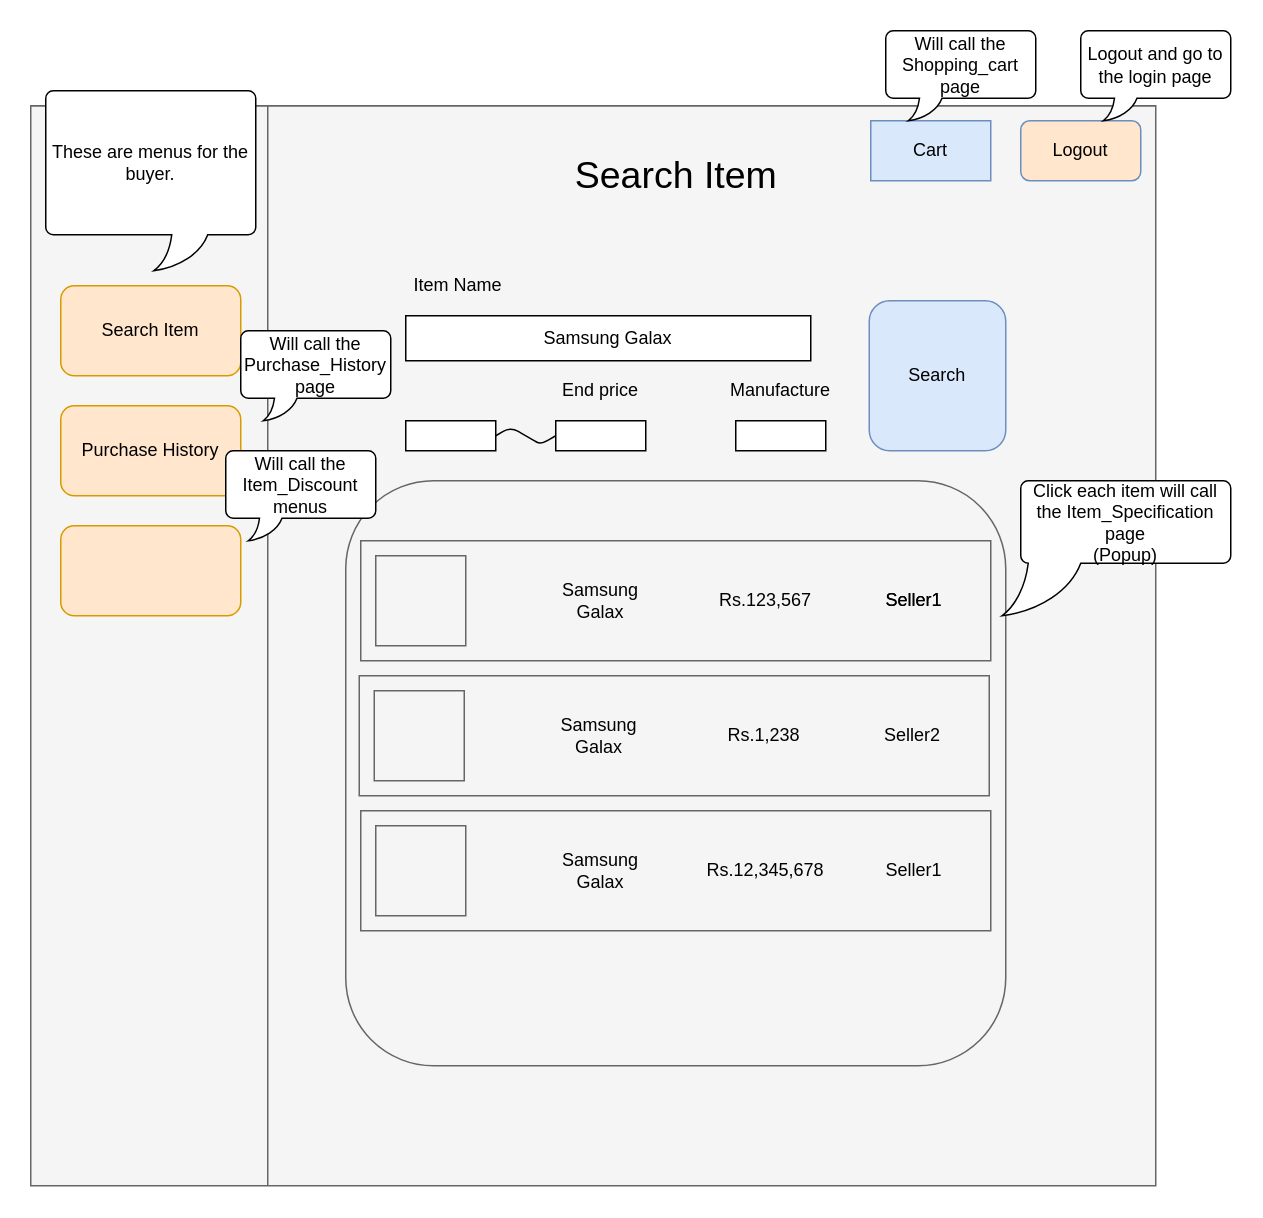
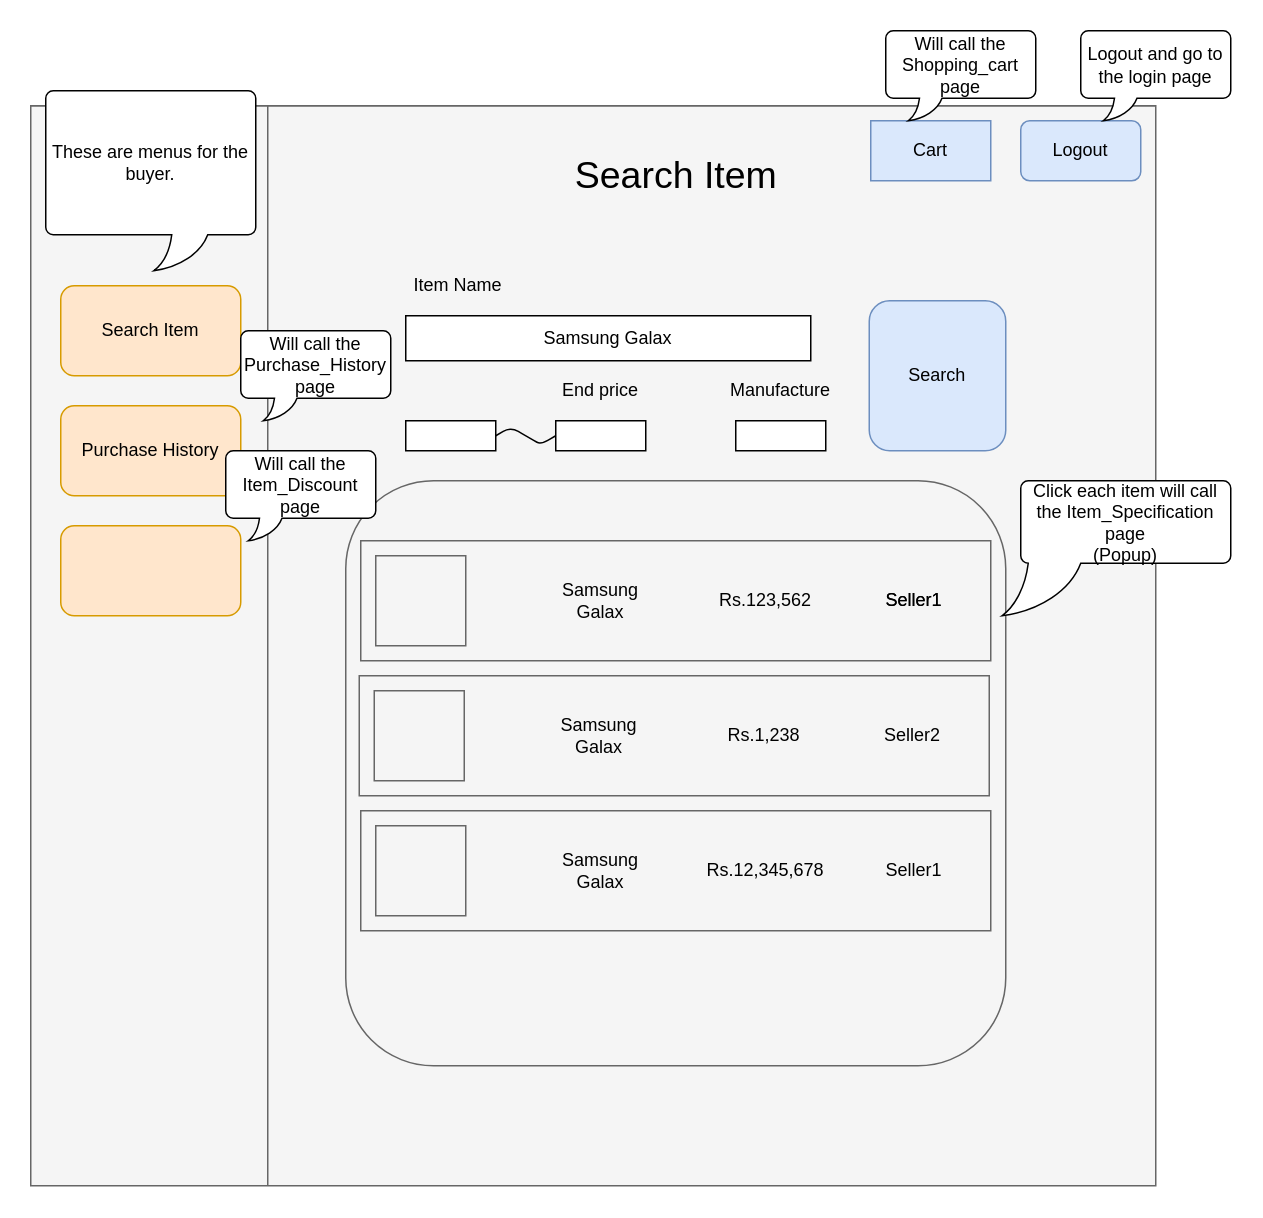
(1081, 151) -> (1081, 151)
(301, 485) -> (301, 485)
(766, 601) -> (766, 601)
